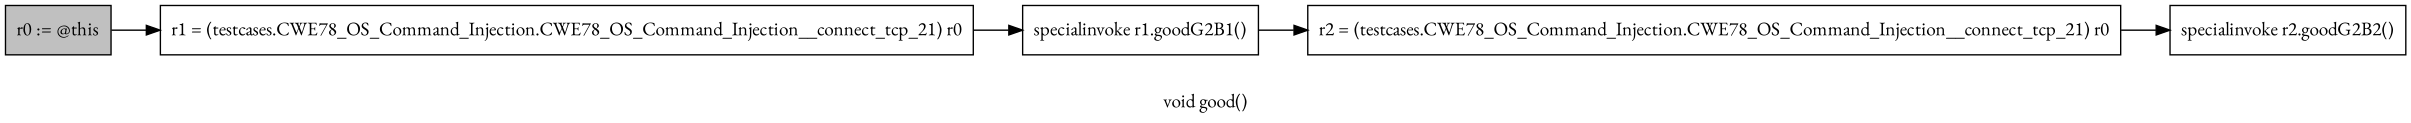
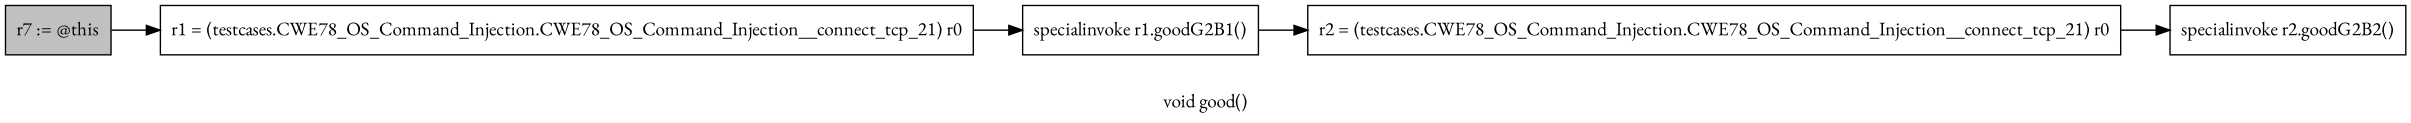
(58, 30) -> (58, 30)
